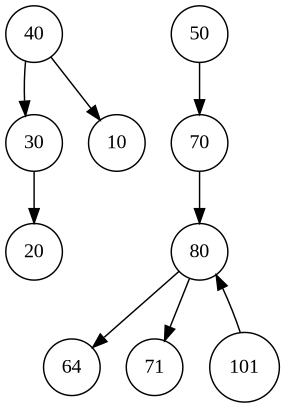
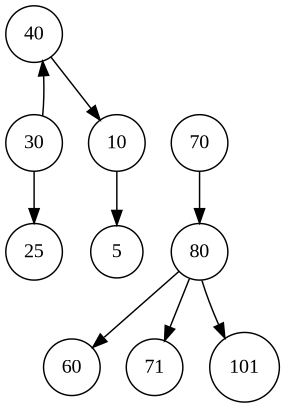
(200, 34) -> none
(24, 81) -> (44, 96)
(34, 252) -> (34, 252)
none -> (117, 252)
(232, 310) -> (210, 303)
(72, 367) -> (72, 367)
